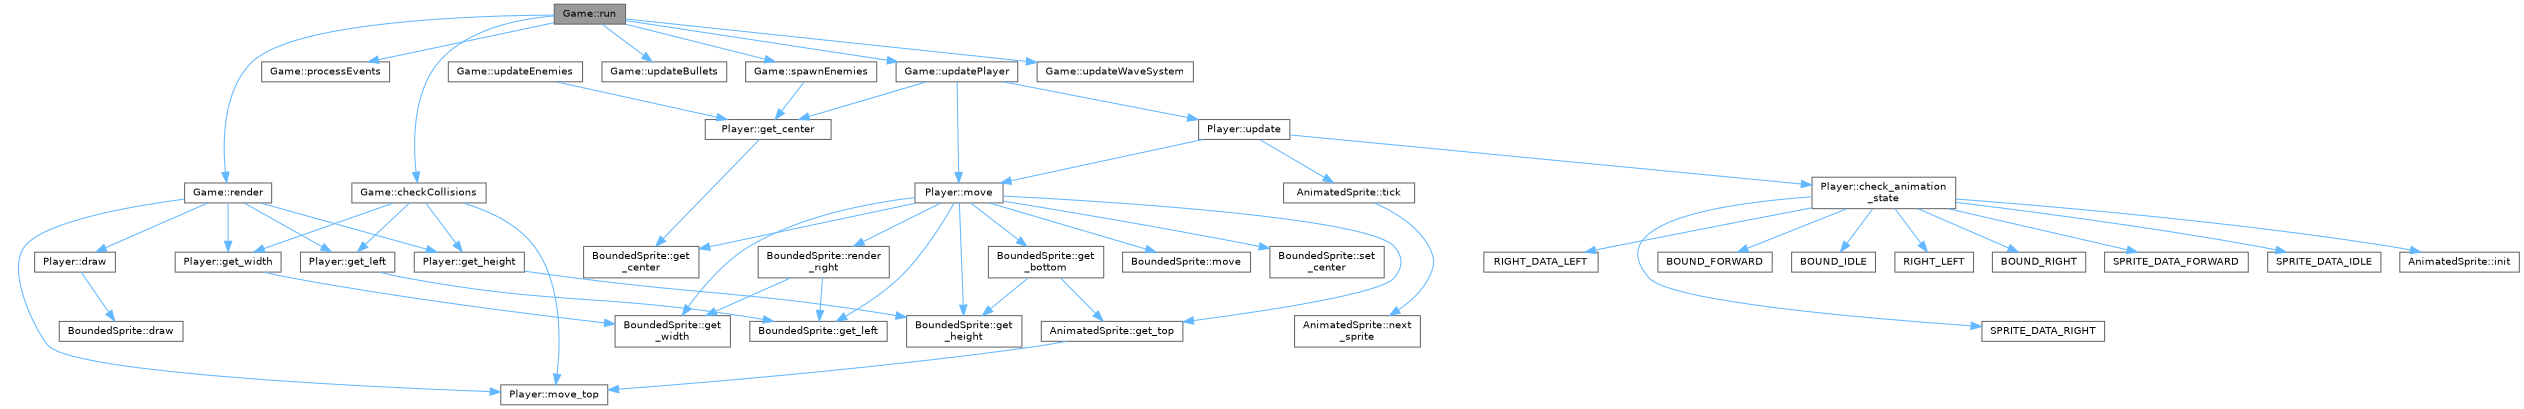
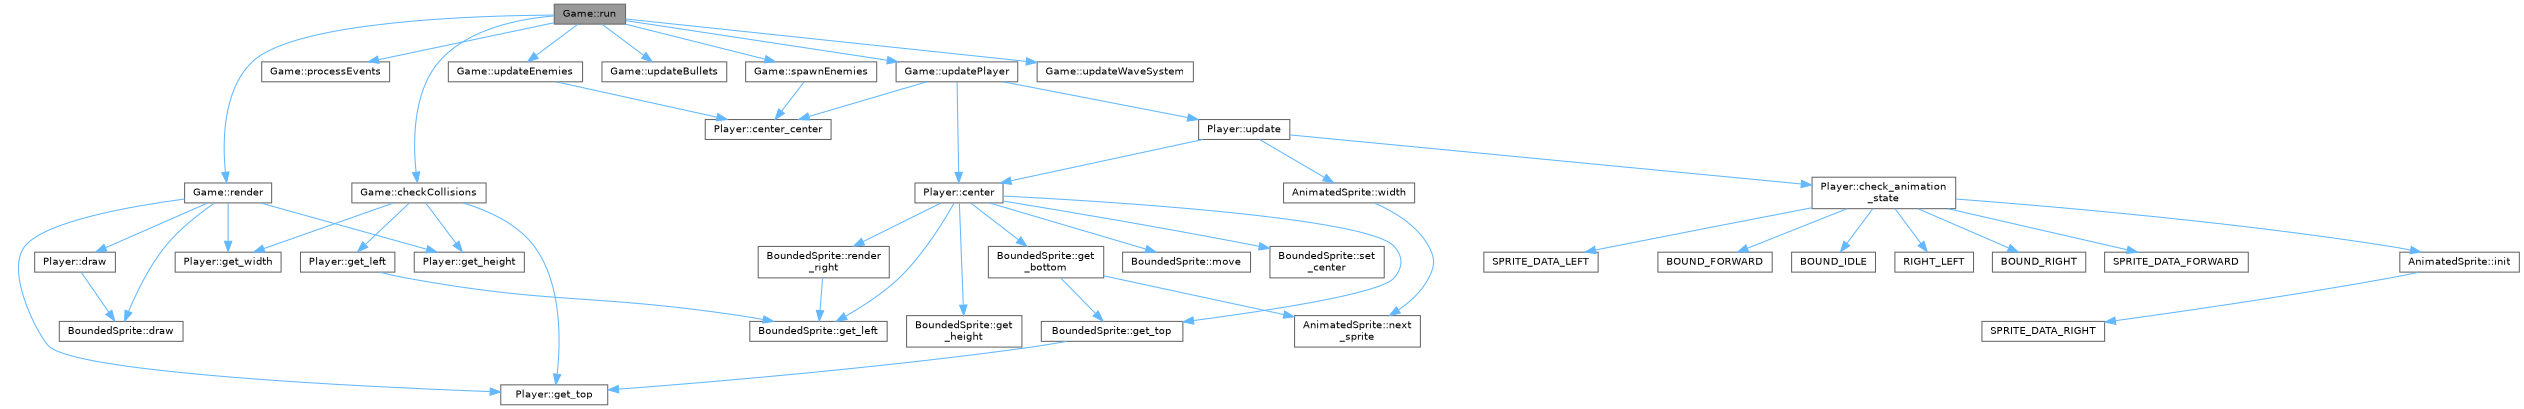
none -> (557, 40)
(768, 130) -> (768, 130)
(959, 193) -> (959, 193)
(1349, 193) -> (1349, 193)
(283, 225) -> (162, 250)
(641, 262) -> none
(1541, 262) -> (1541, 262)
(2324, 262) -> none
(710, 292) -> none
(1009, 293) -> (1194, 295)
(1700, 296) -> (2268, 298)
(673, 331) -> none
(1112, 331) -> (1112, 331)
(554, 395) -> (554, 395)
